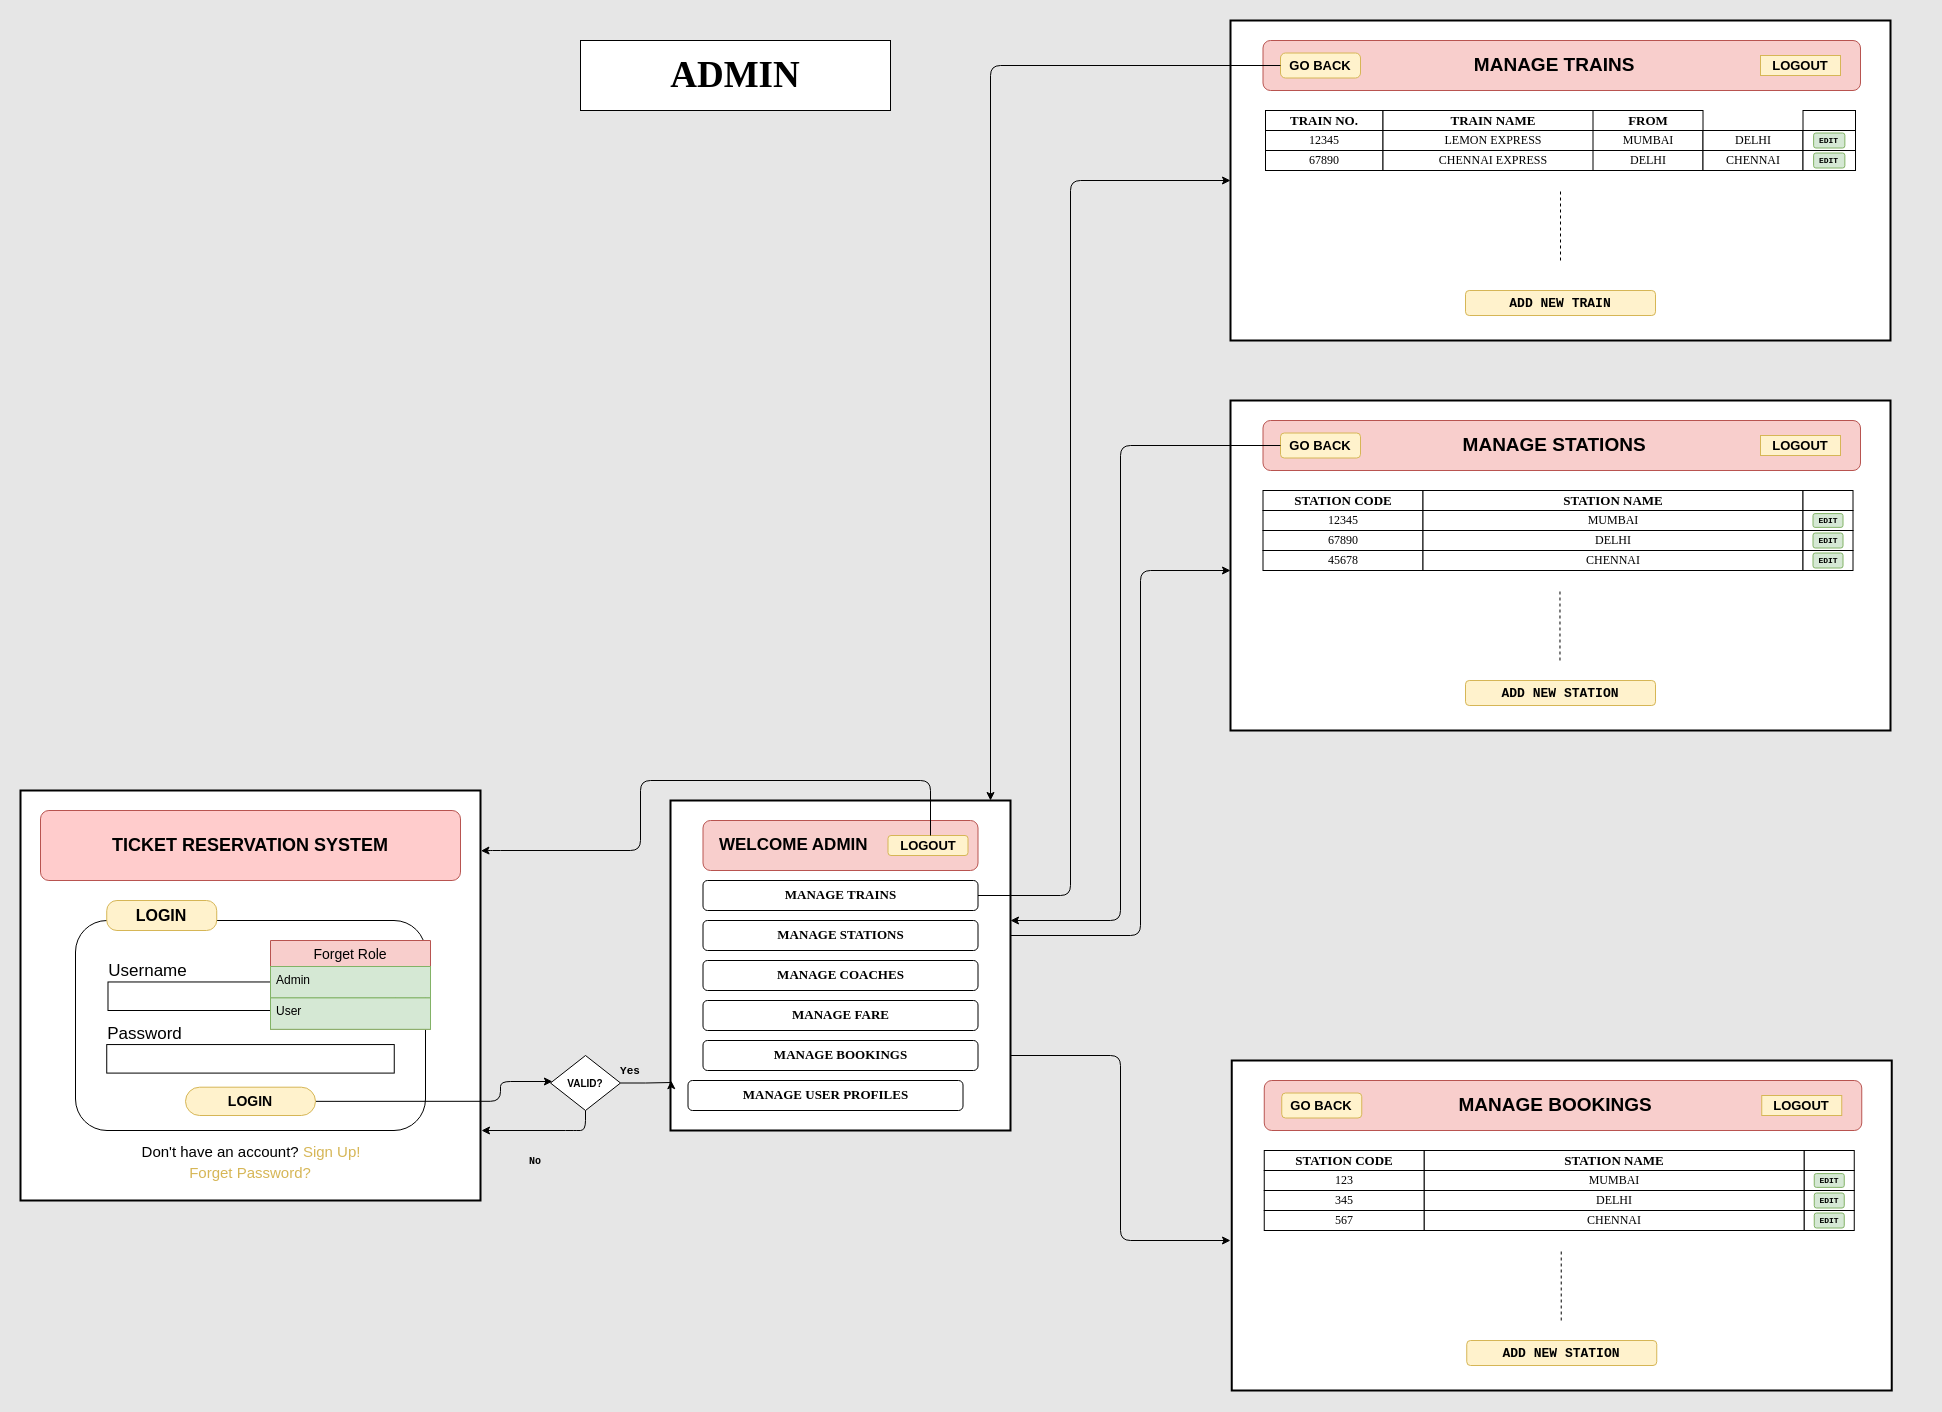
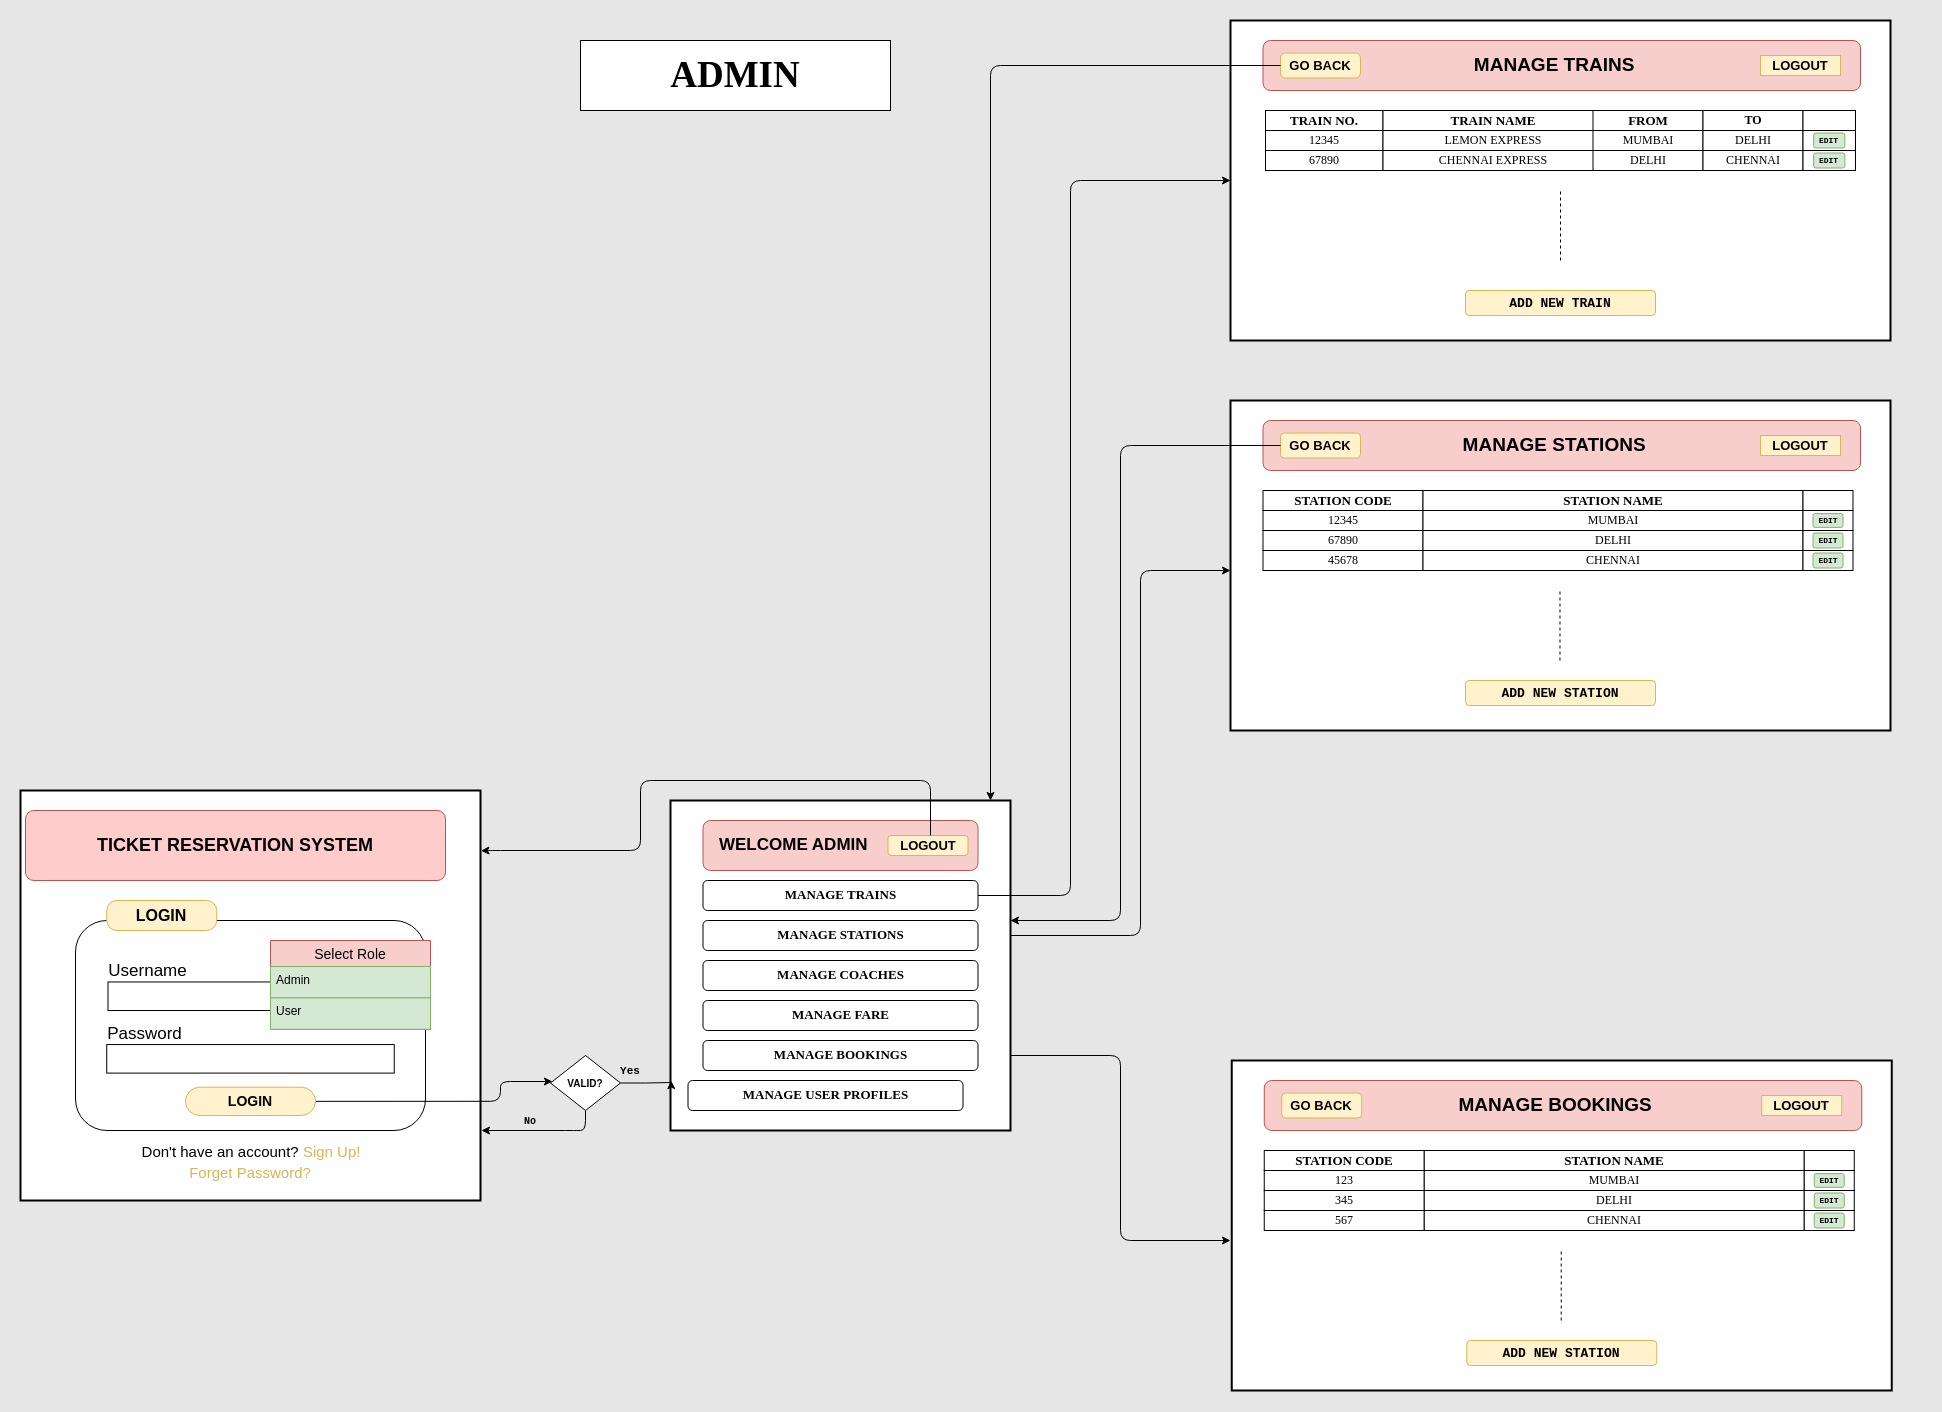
none -> (1753, 121)
(251, 846) -> (236, 846)
(350, 954) -> (350, 954)
(536, 1161) -> (531, 1121)
